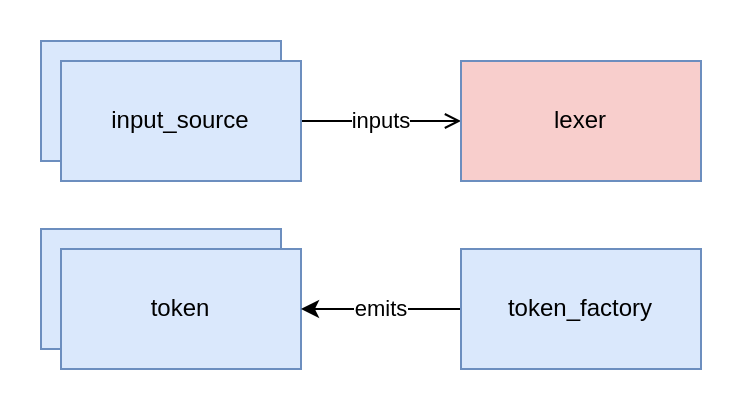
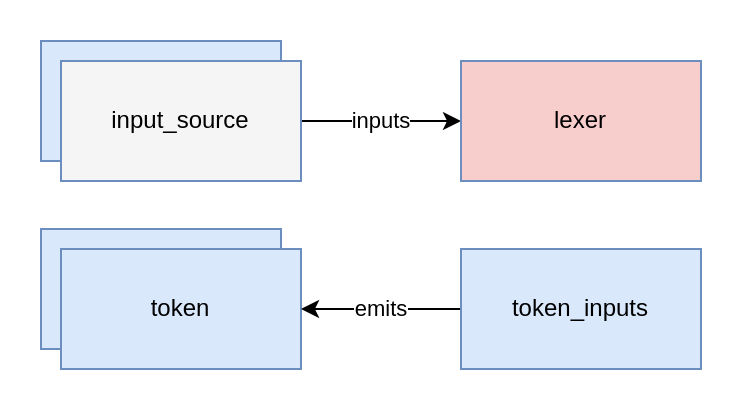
(181, 121) -> (181, 121)
(448, 121) -> (446, 121)
(581, 309) -> (581, 309)
